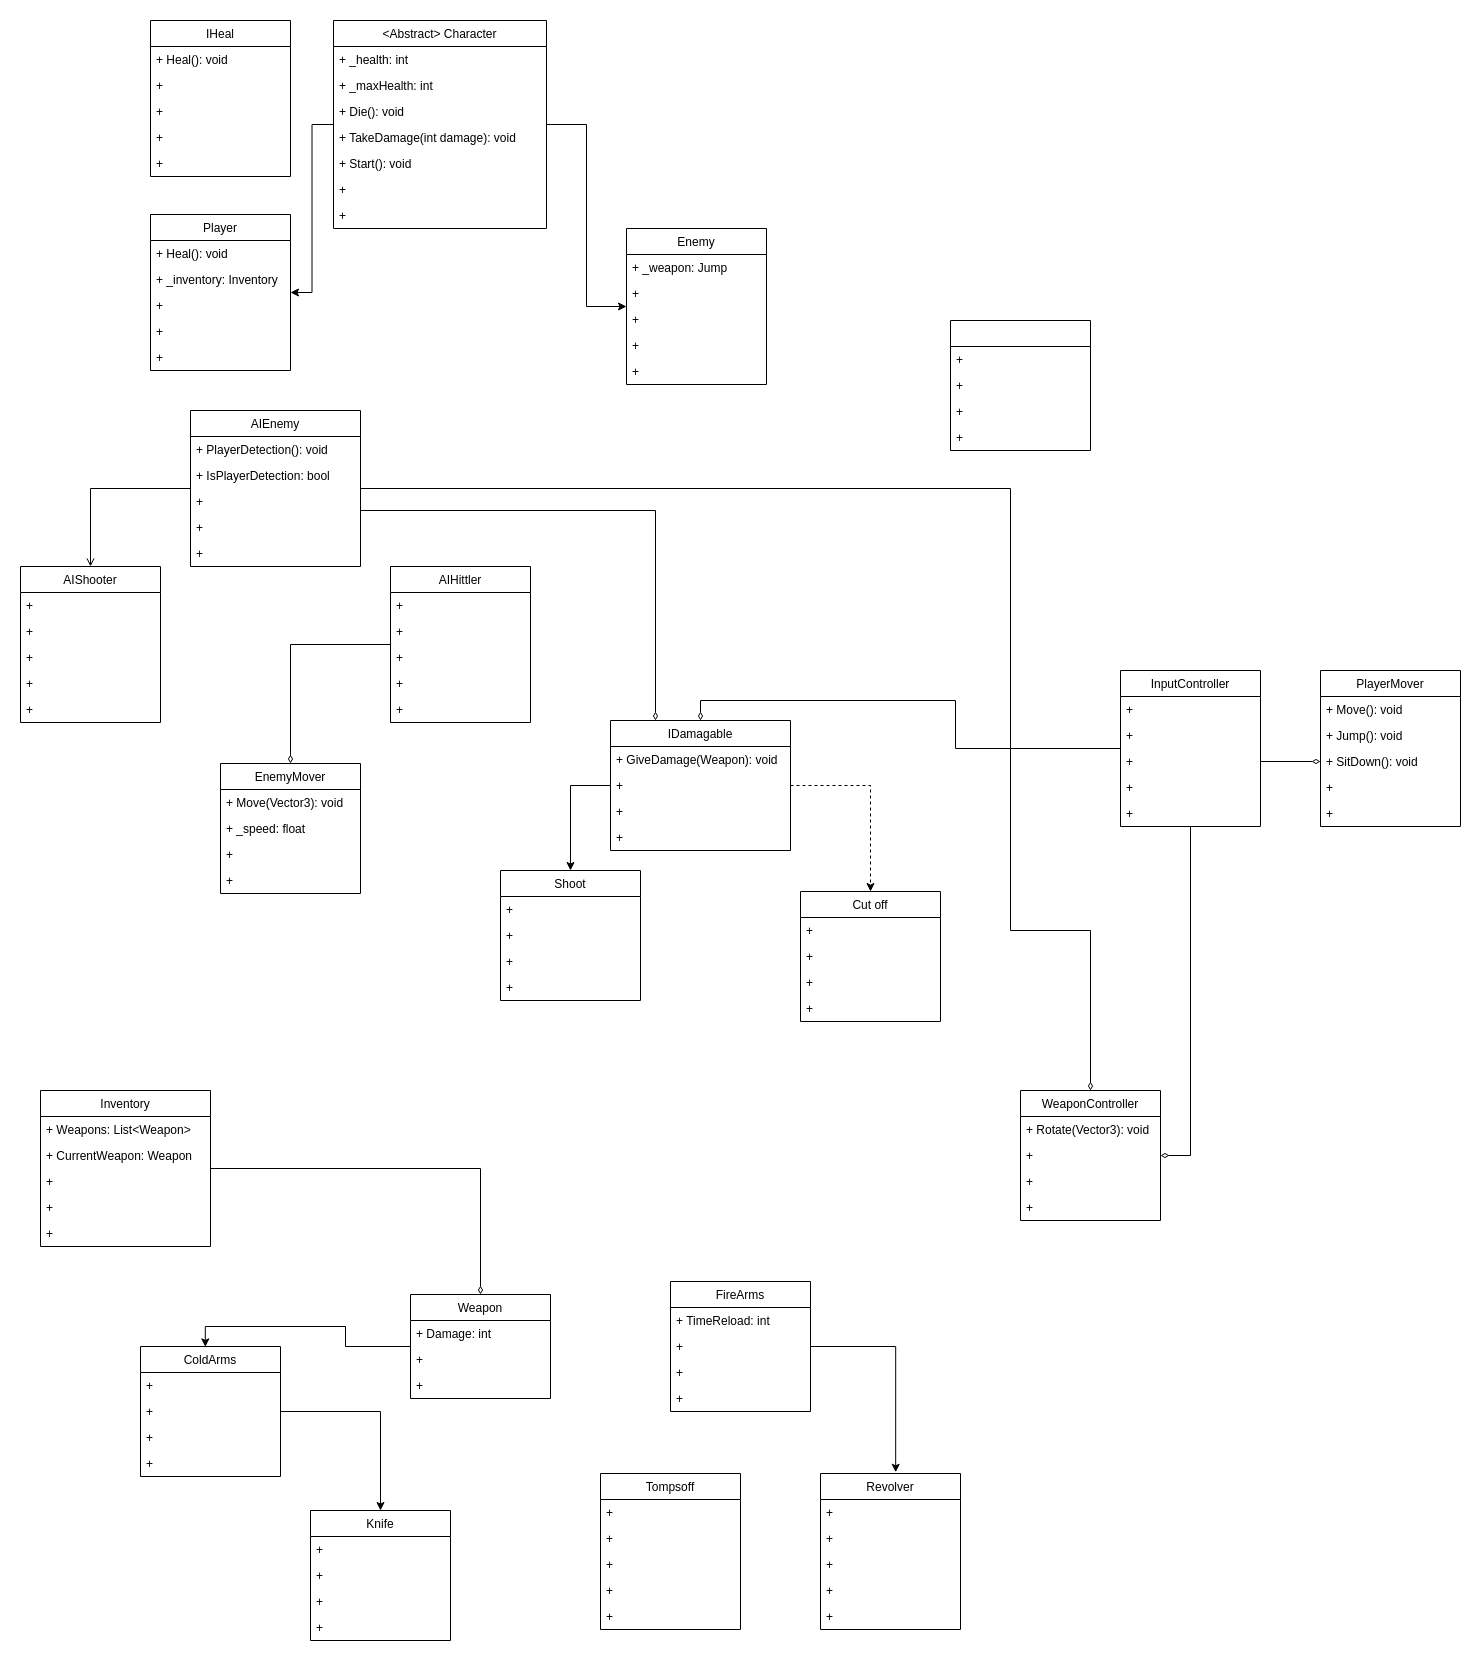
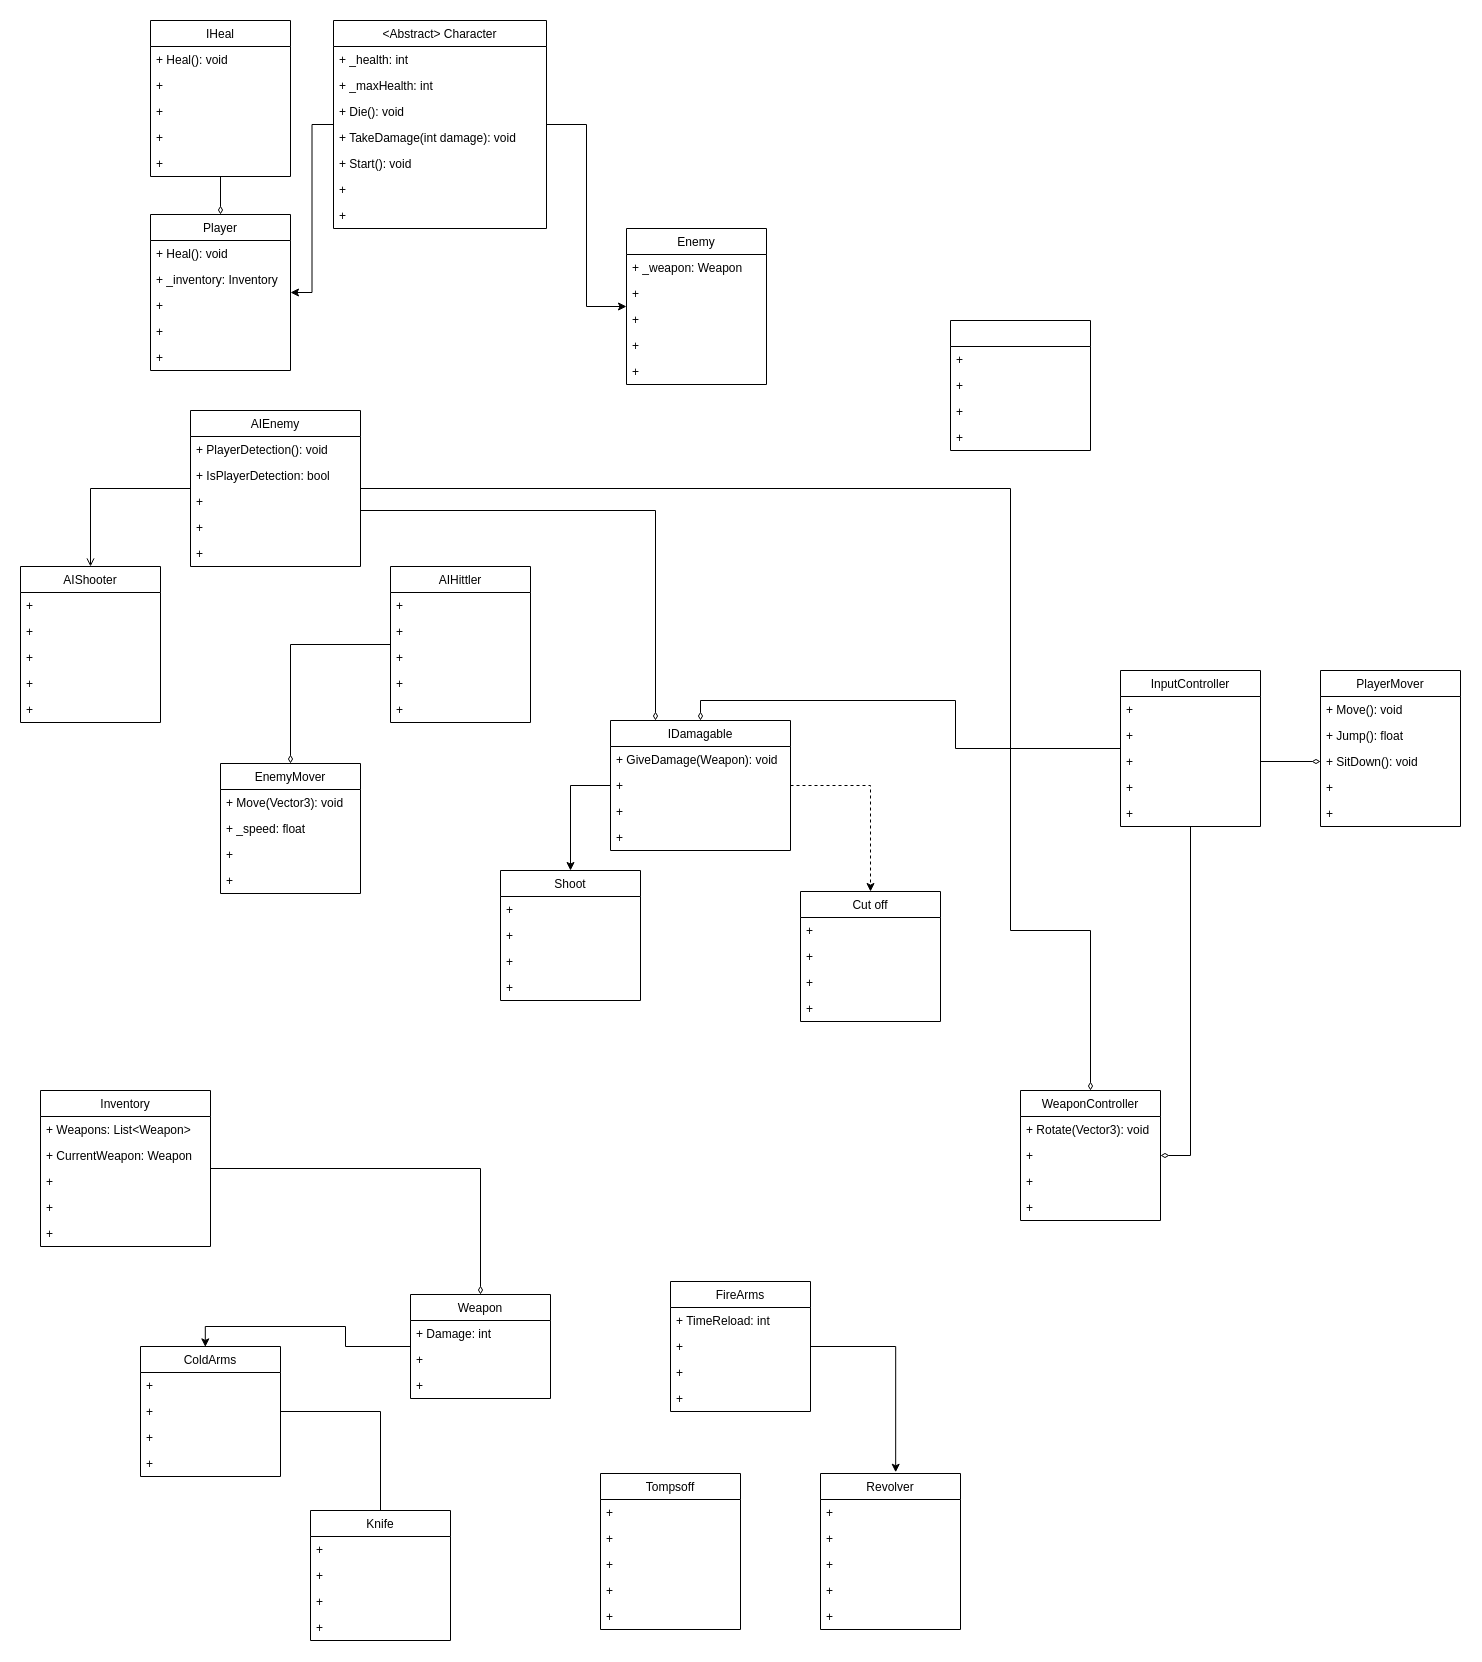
none -> (221, 194)
(678, 268) -> (684, 268)
(1367, 736) -> (1370, 736)
(381, 1502) -> (381, 1505)
